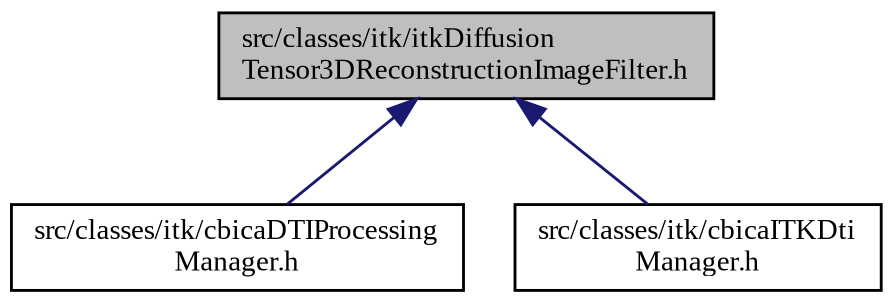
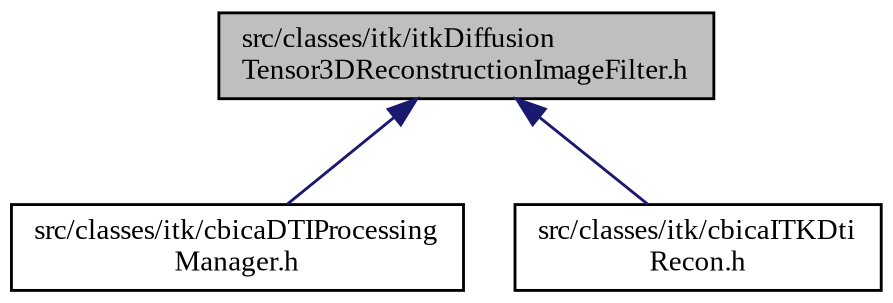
(698, 247) -> (698, 247)
